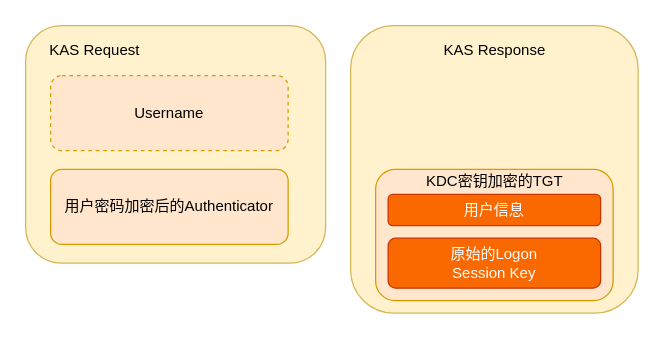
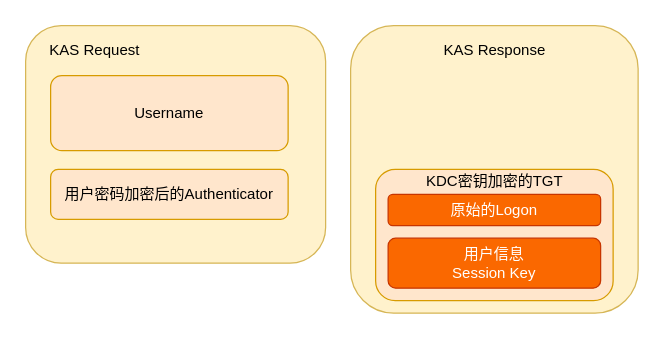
(169, 113) -> (169, 113)
(169, 207) -> (169, 194)
(494, 211) -> (494, 211)
(494, 263) -> (494, 263)
